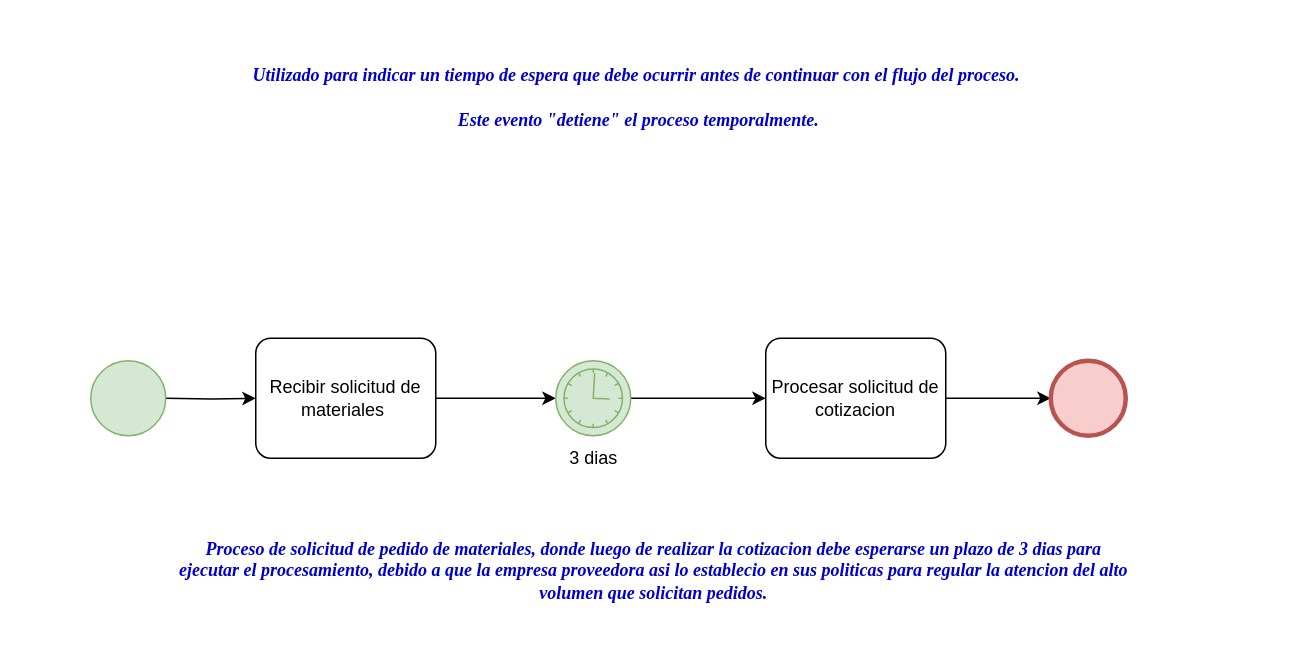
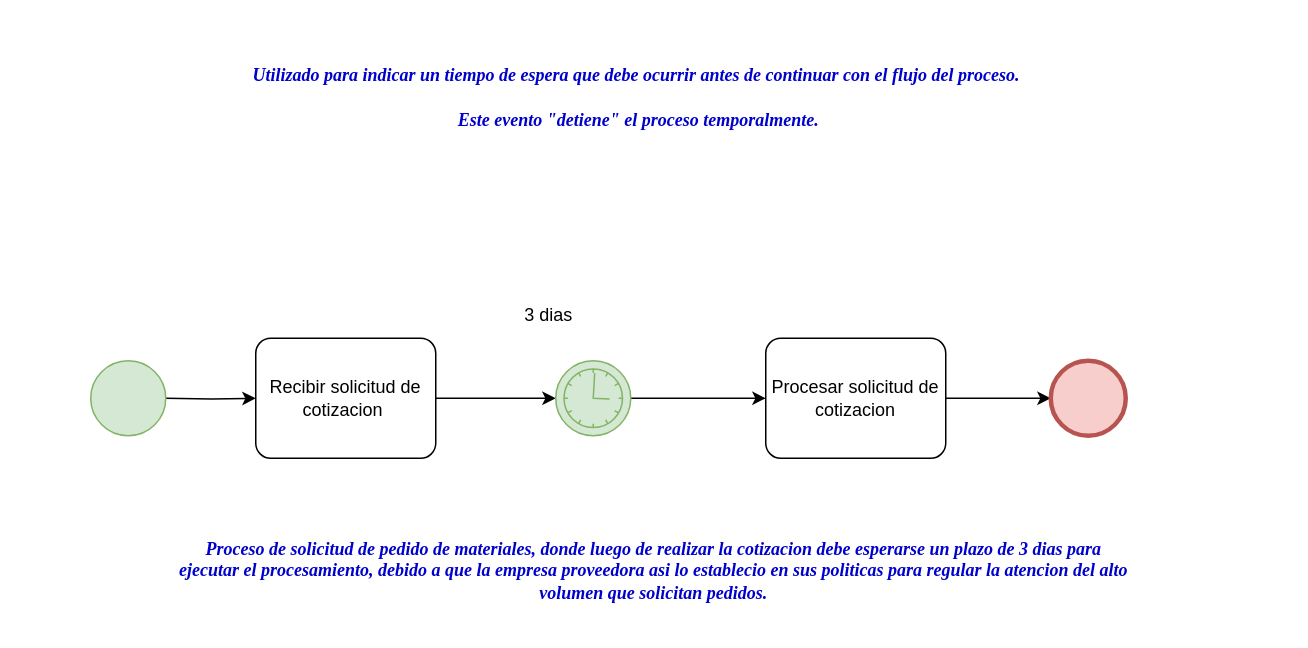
(346, 398) -> (346, 398)
(593, 458) -> (548, 316)
